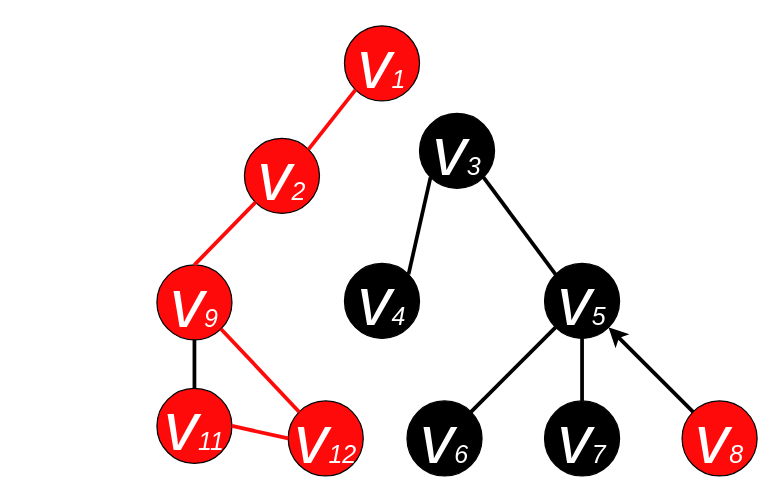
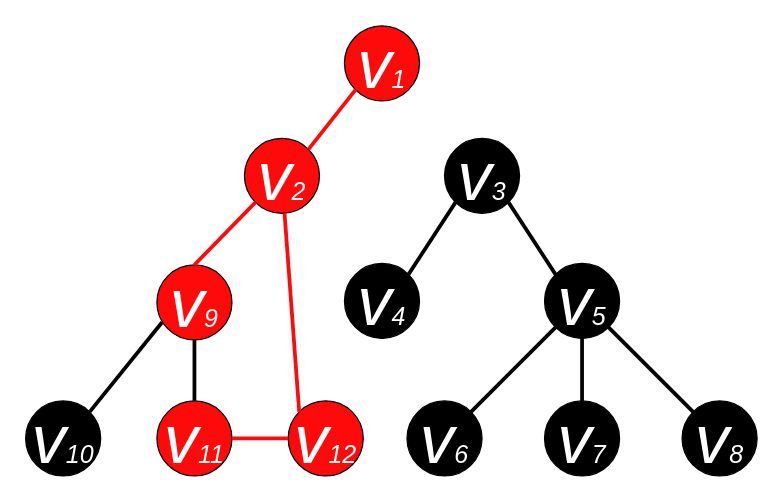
(457, 151) -> (482, 176)
(619, 338) -> (614, 333)
none -> (126, 367)
(260, 370) -> (292, 313)
(194, 426) -> (194, 438)
none -> (63, 438)
(719, 438) -> (719, 438)
